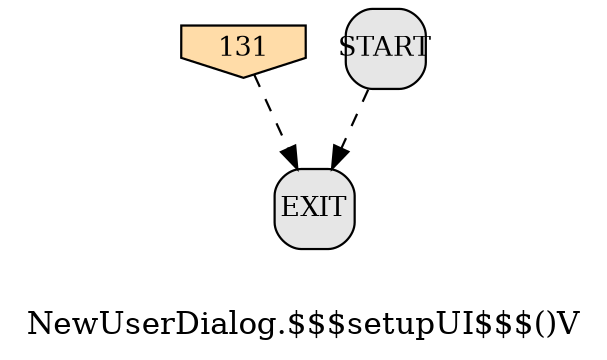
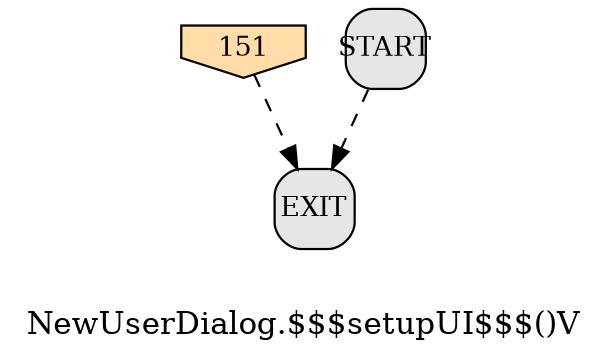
(243, 49) -> (243, 49)
